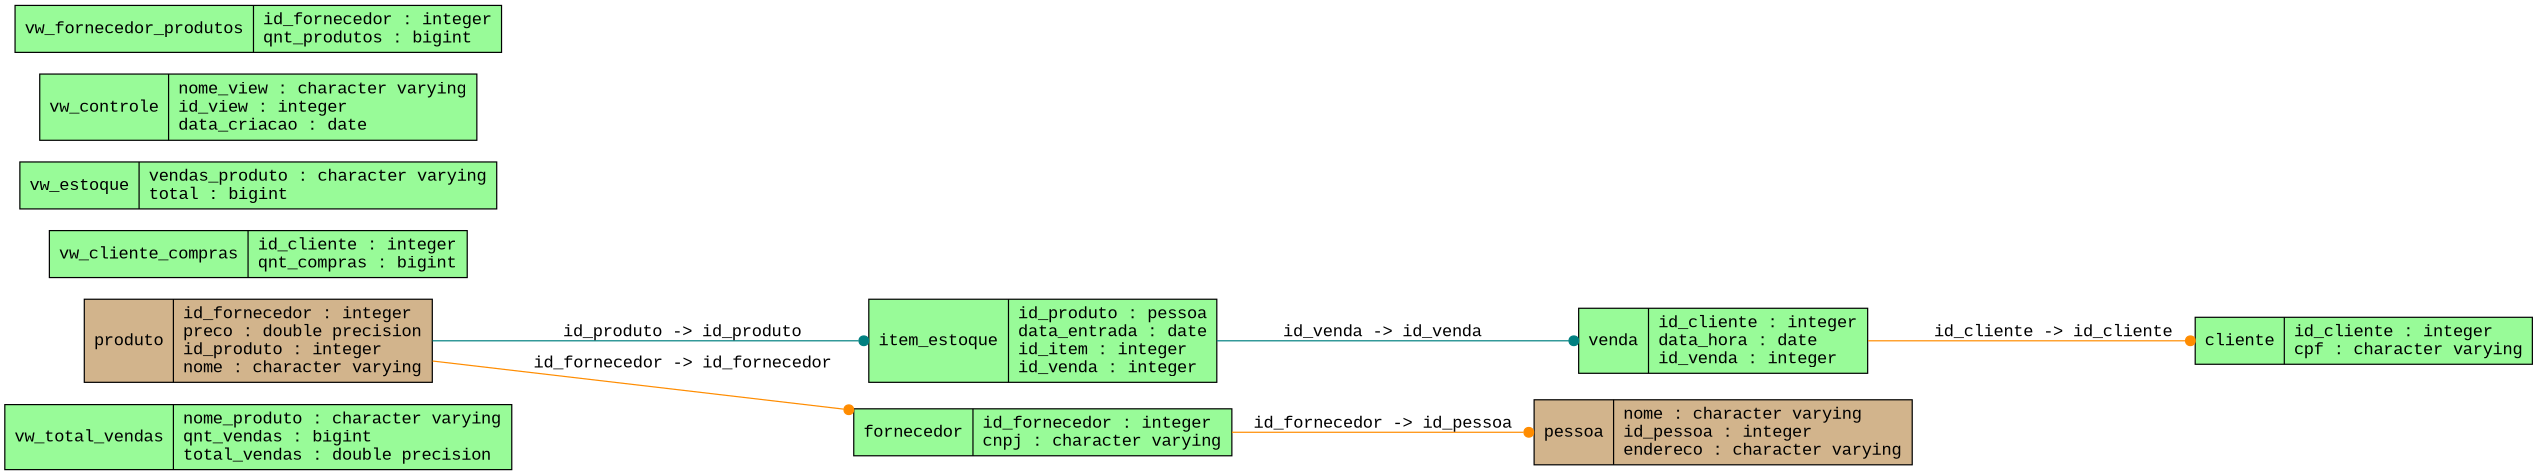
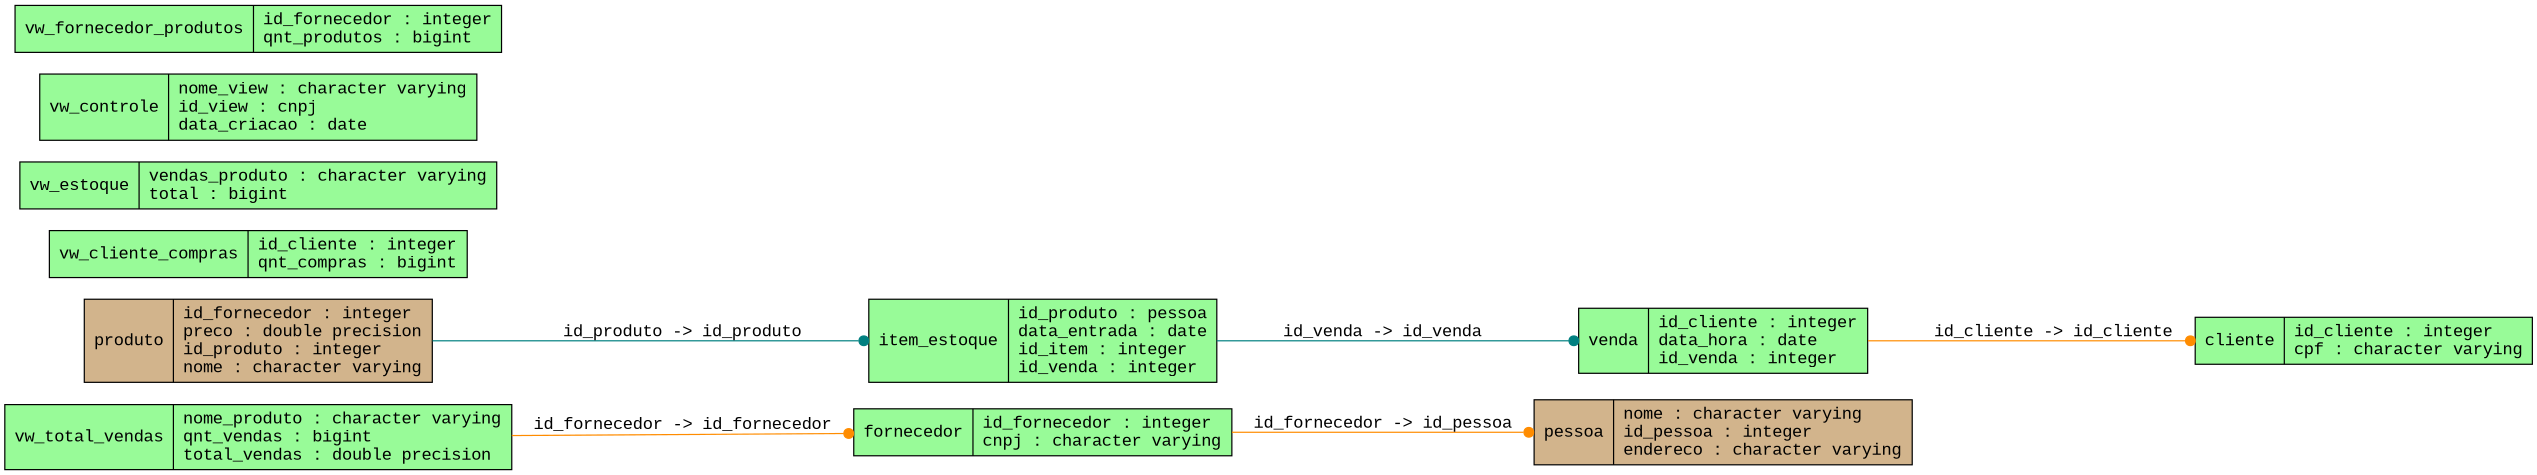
(263, 107) -> (248, 107)
(638, 385) -> (678, 435)
